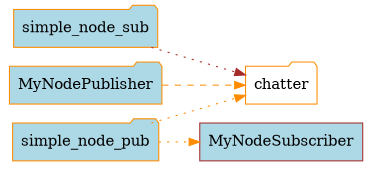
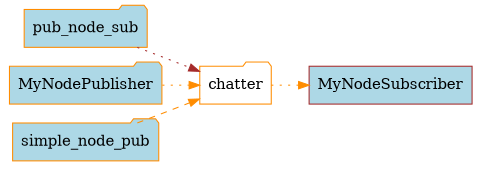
(86, 28) -> (86, 28)
(198, 85) -> (176, 85)
(193, 111) -> (163, 113)
(174, 142) -> (285, 85)
